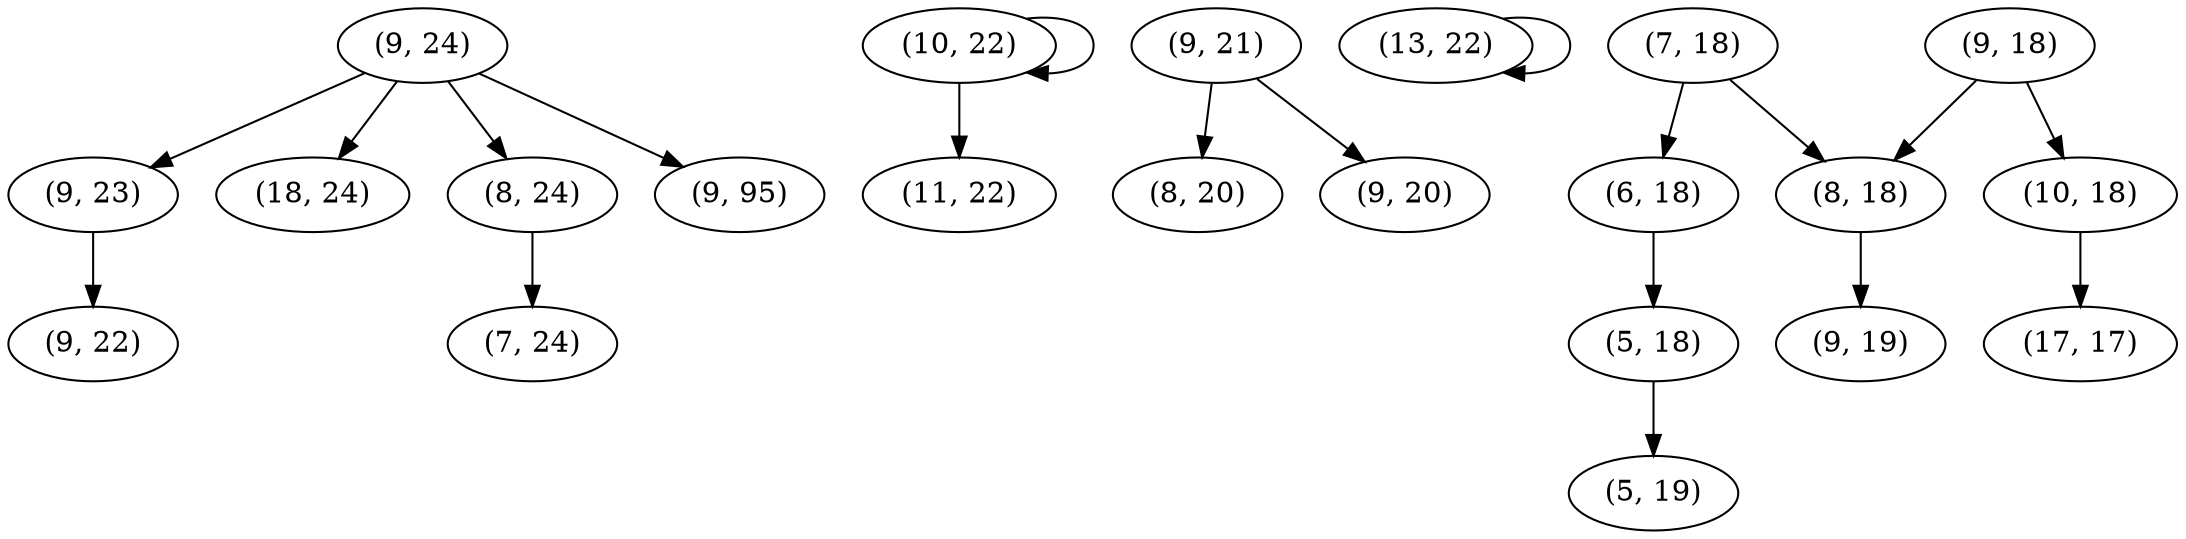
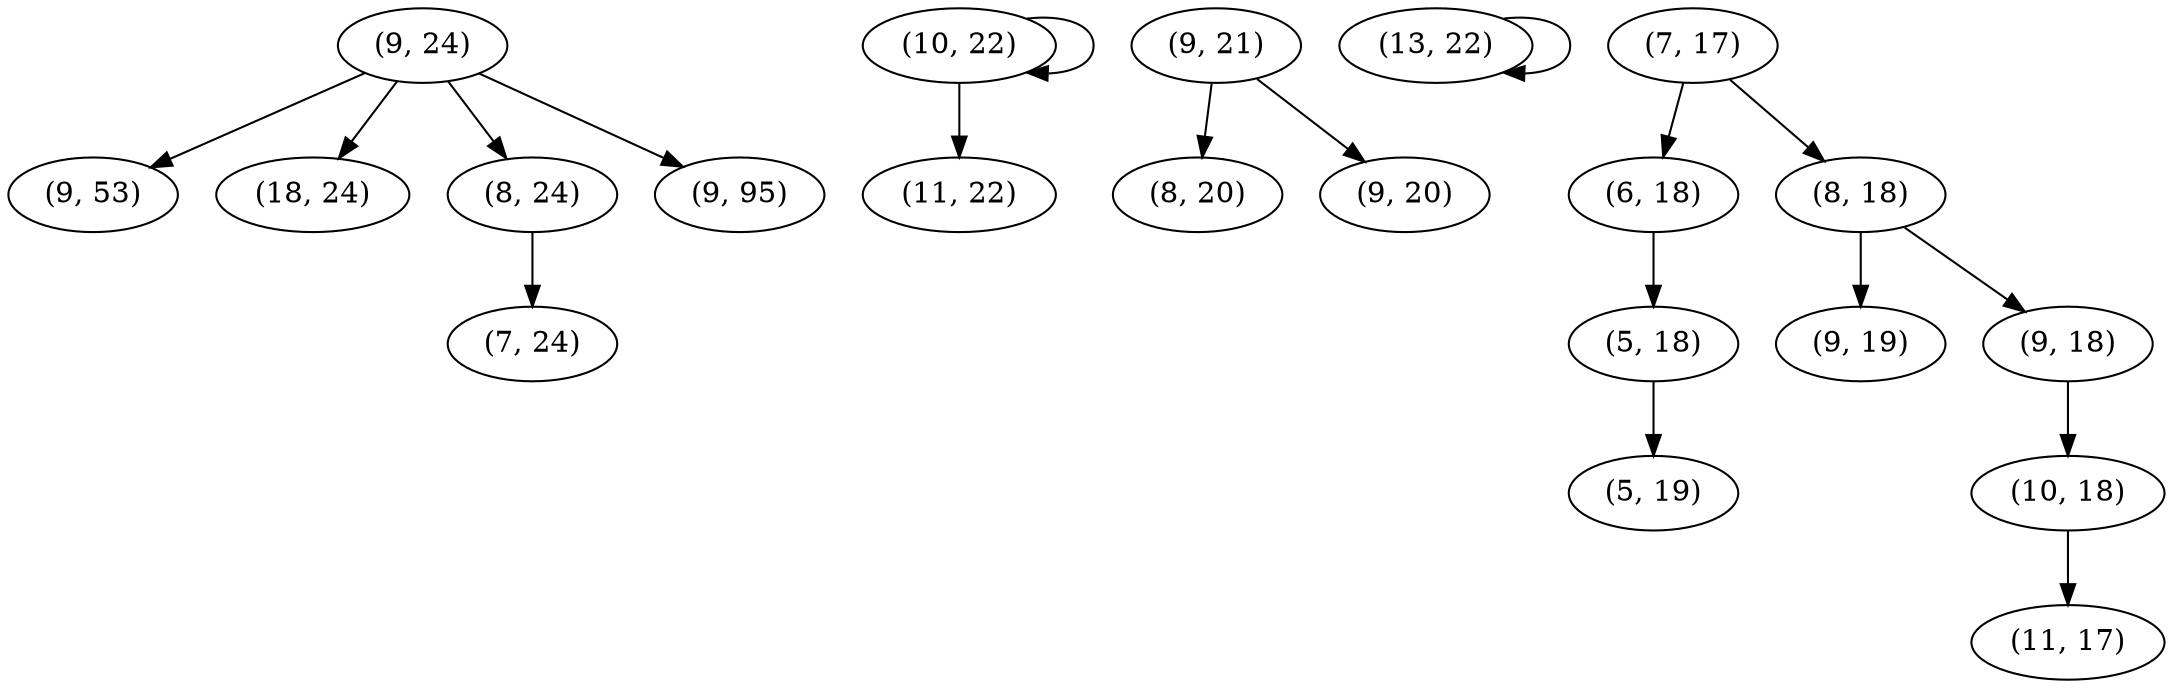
(1693, 46) -> (1693, 46)
(1943, 113) -> (1956, 264)
(93, 195) -> (93, 195)
(93, 344) -> none
(2080, 344) -> (2068, 642)
